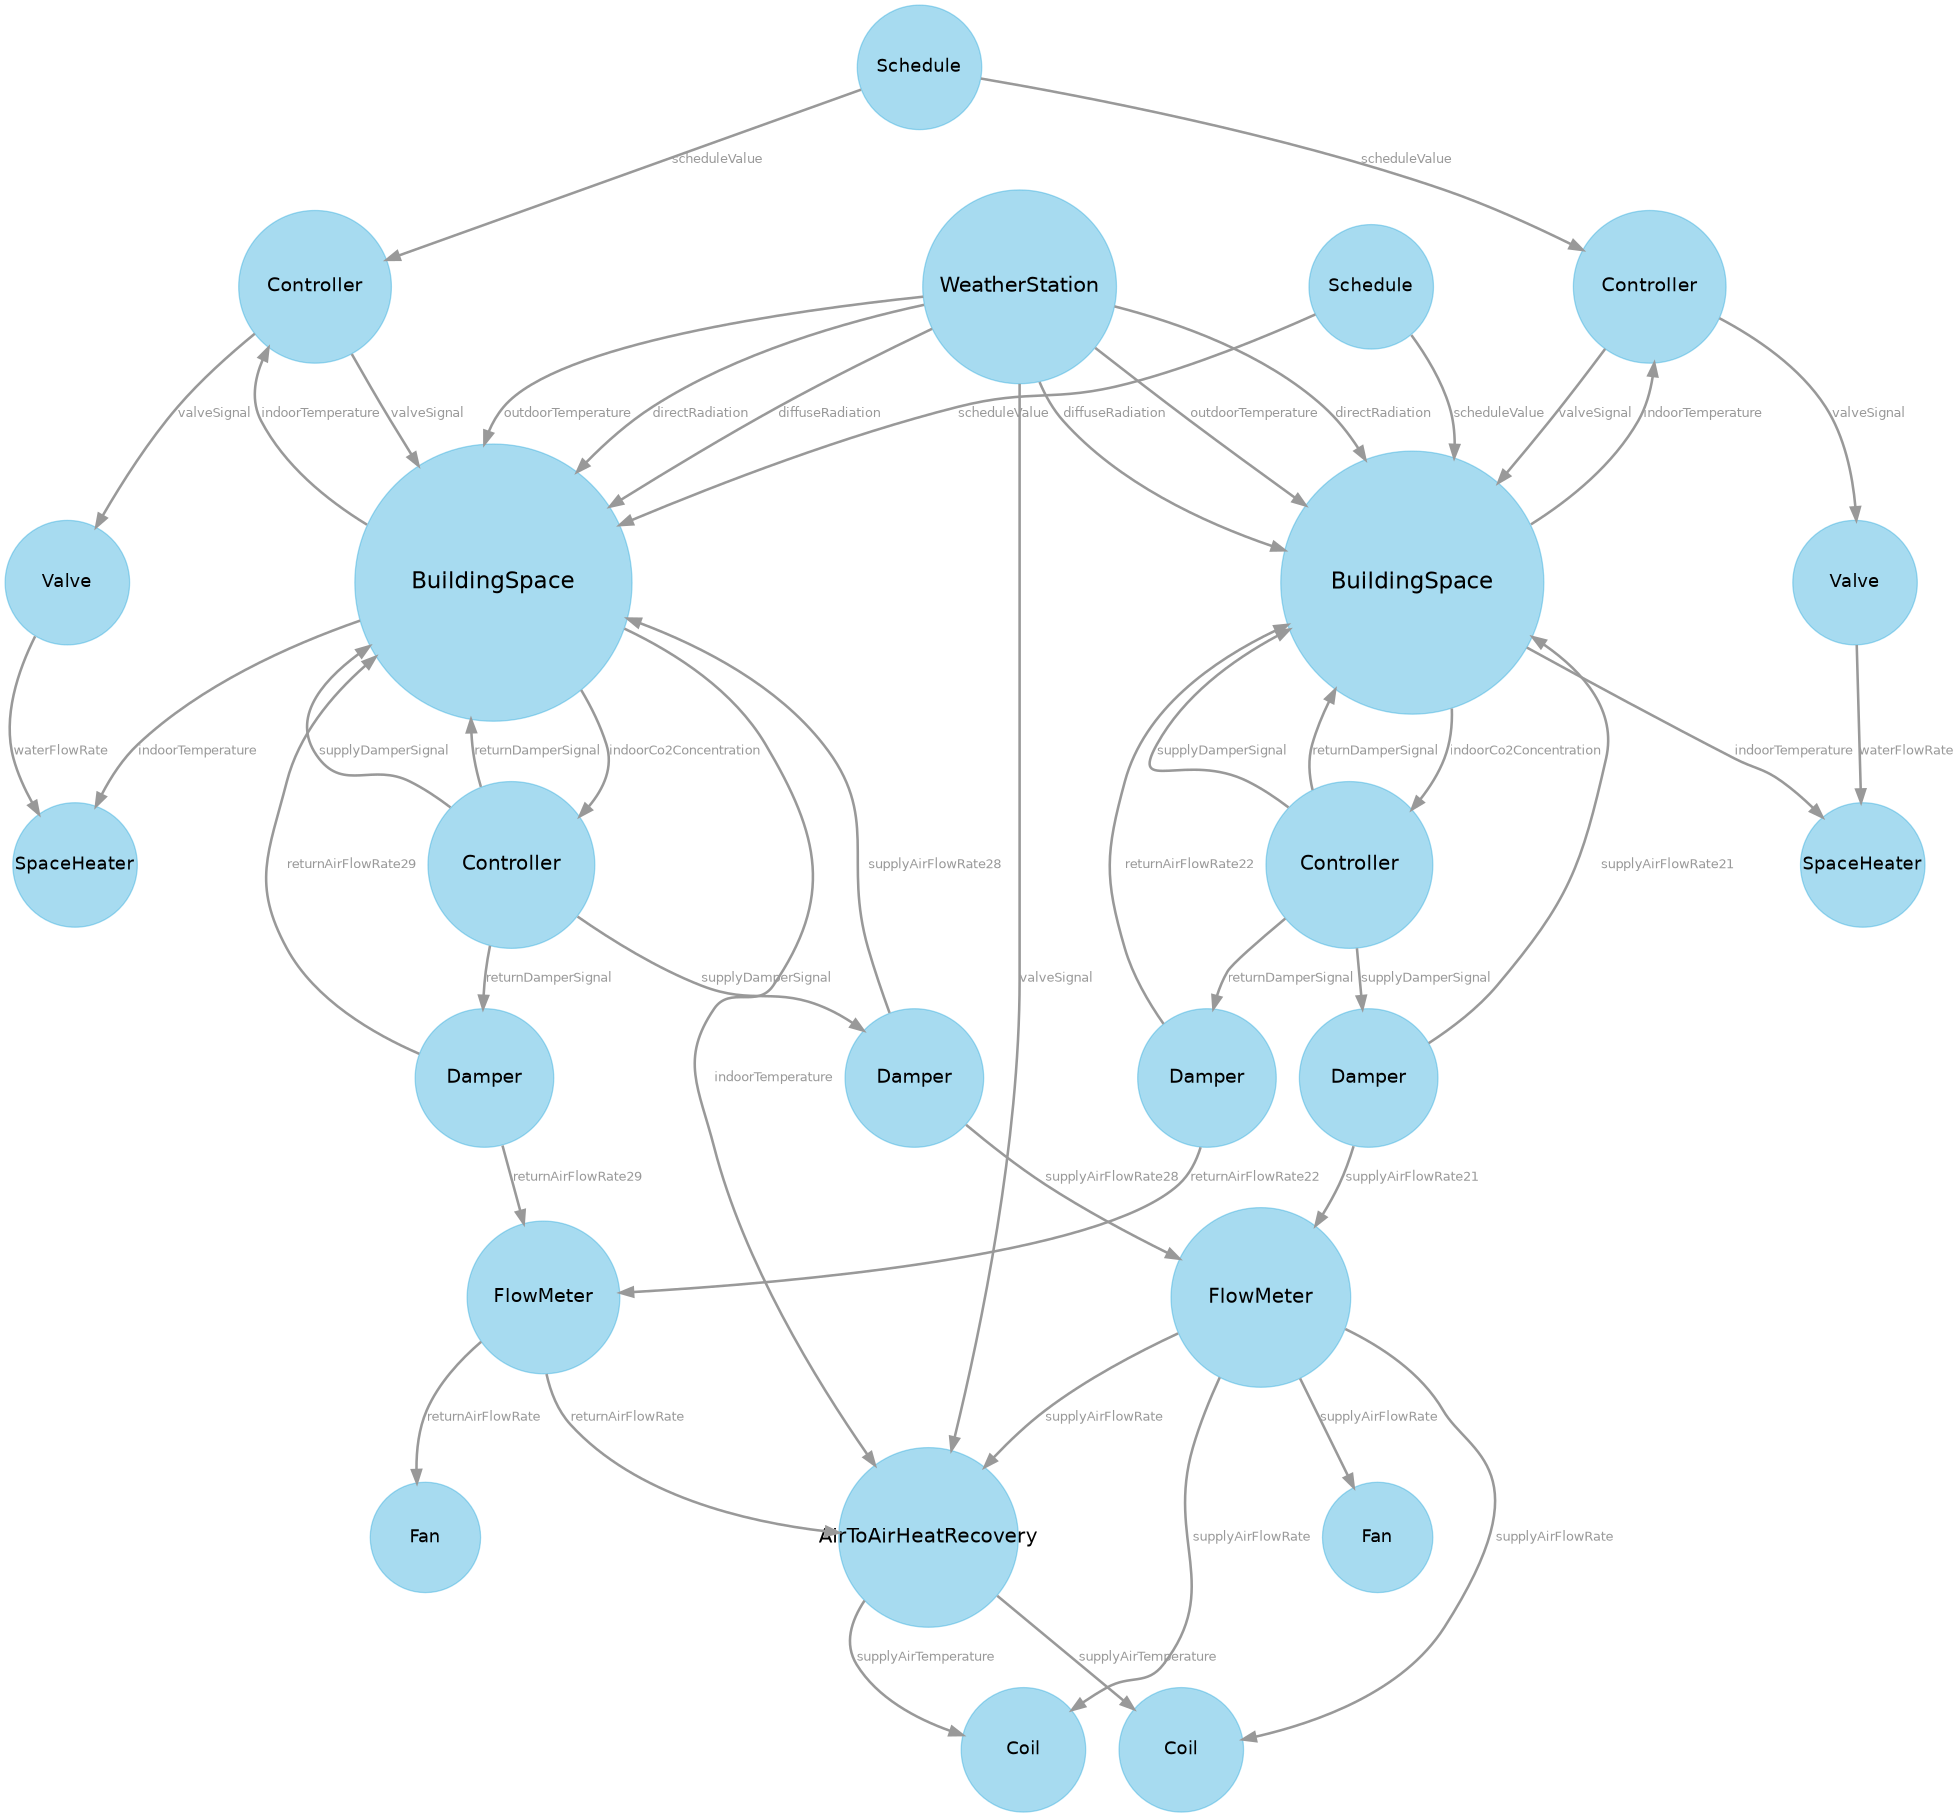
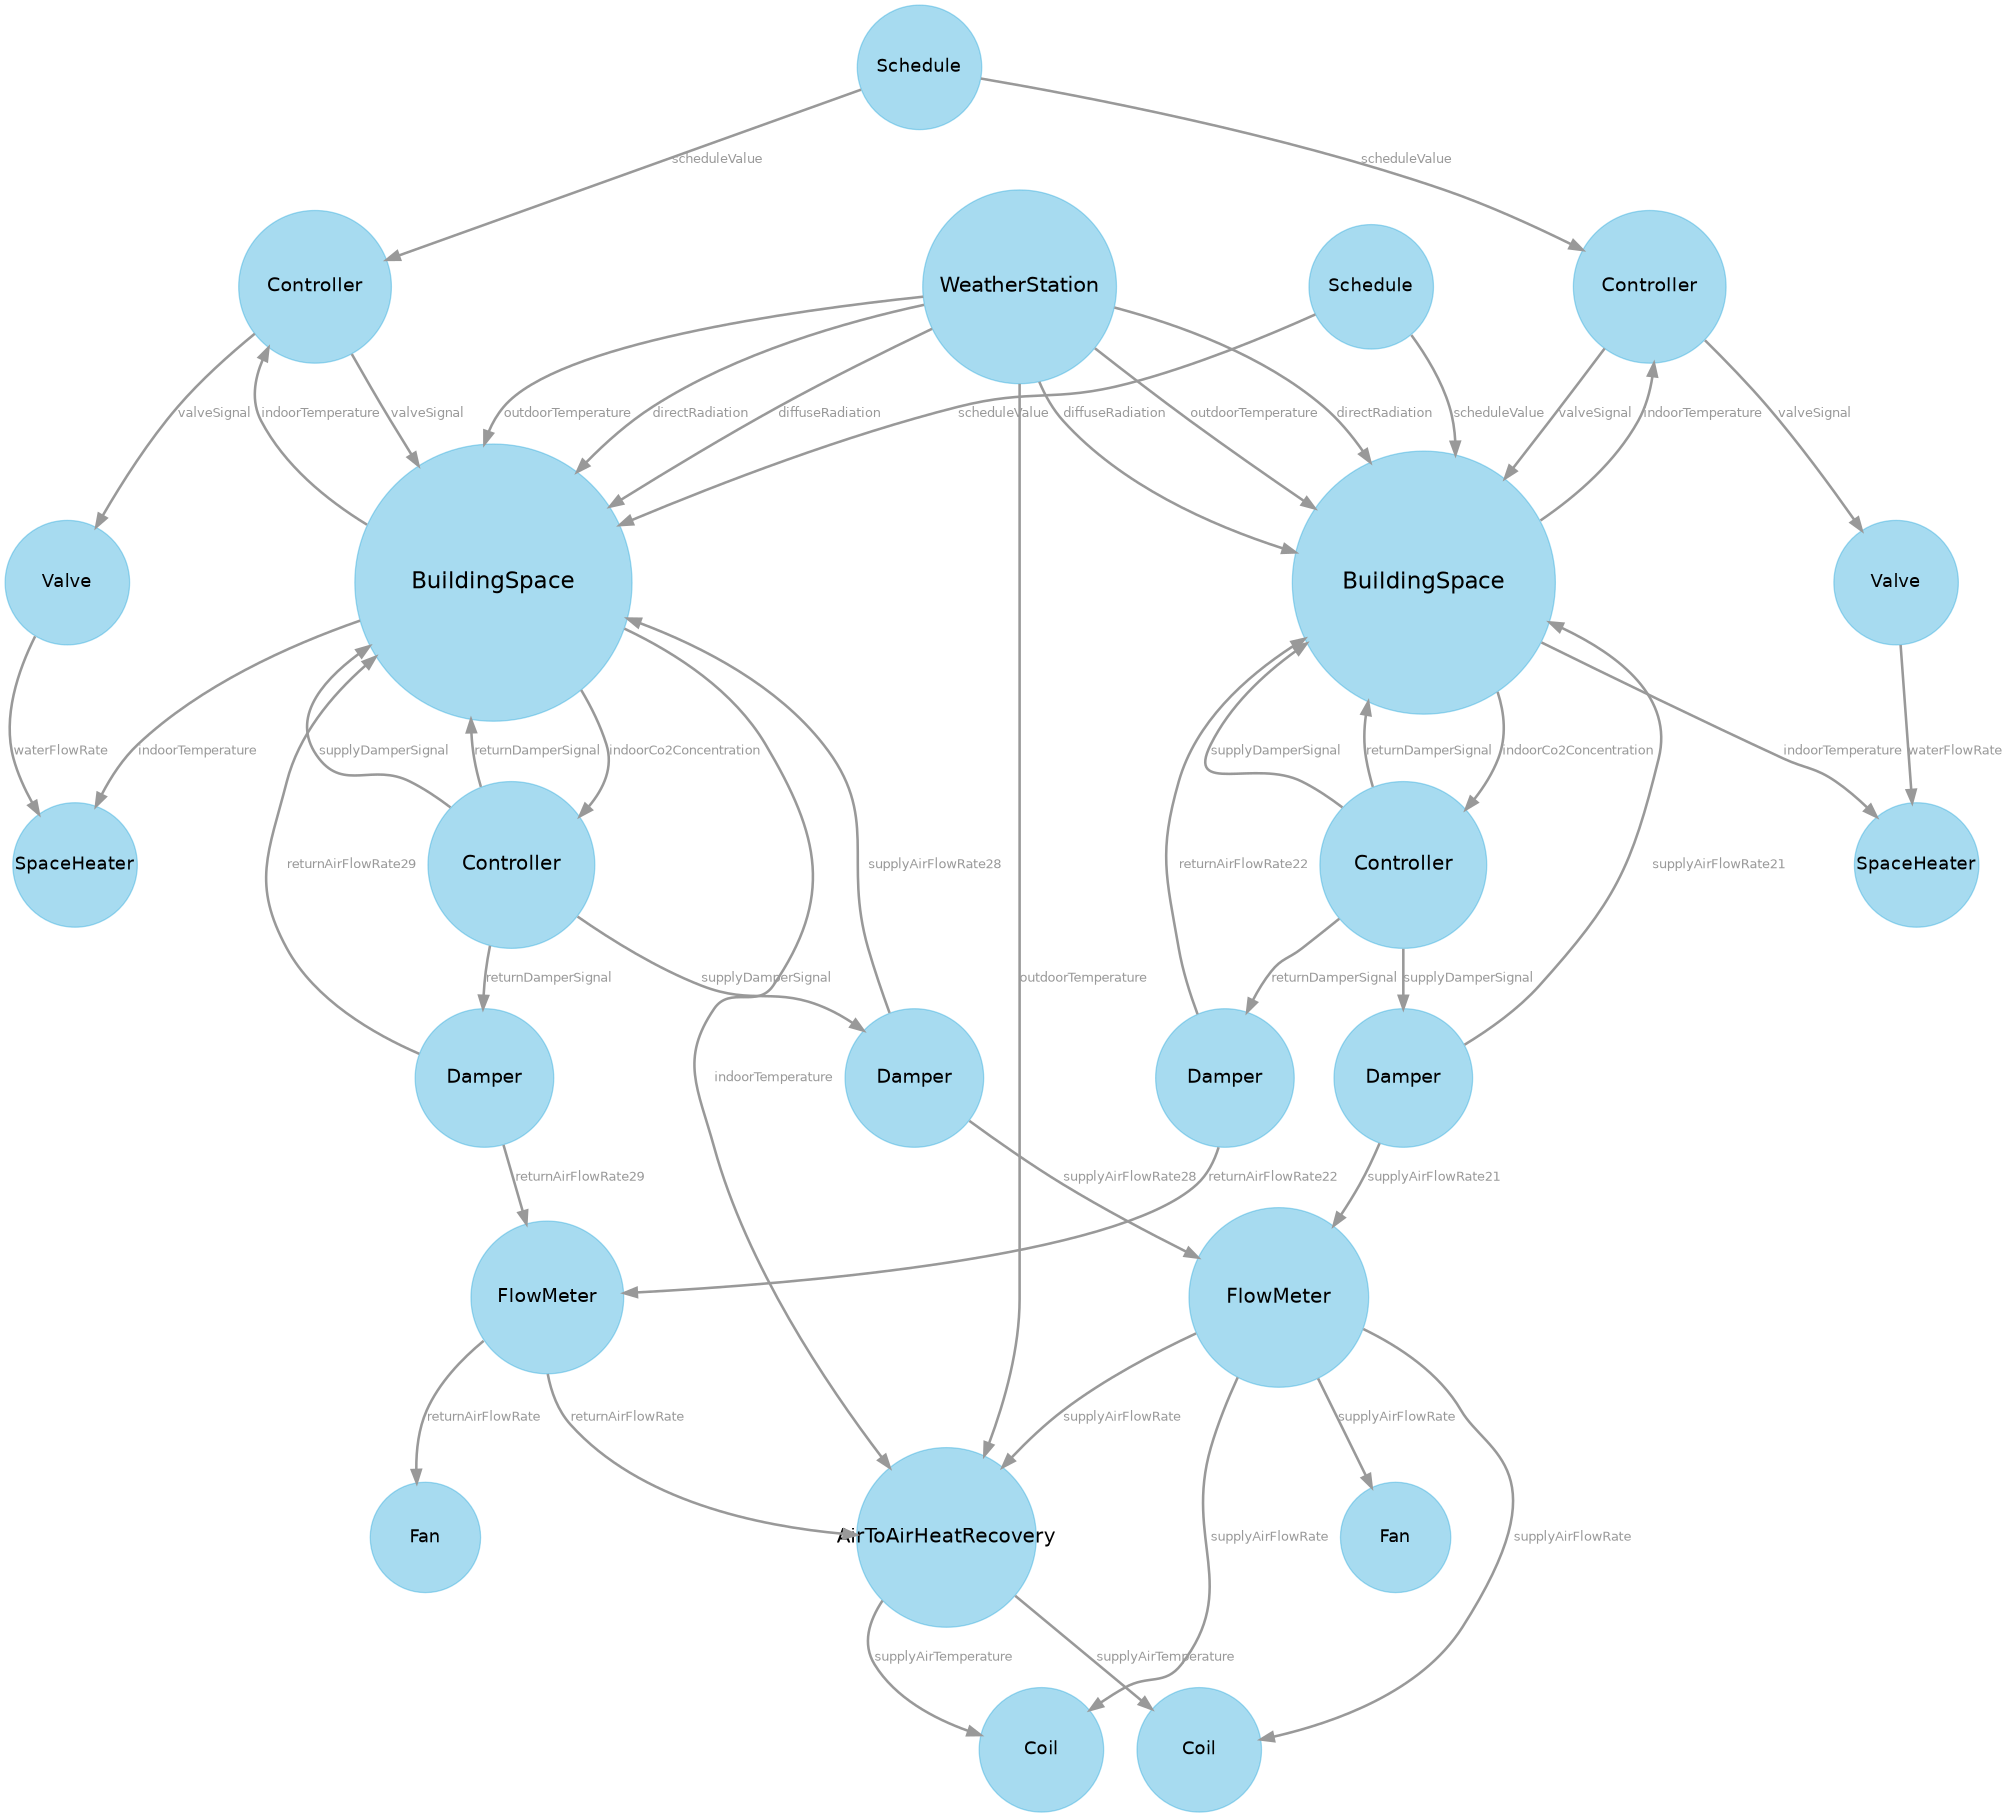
(1057, 979) -> (1084, 979)
